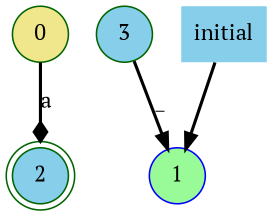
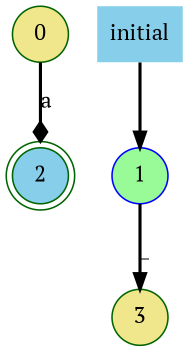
(124, 34) -> (140, 317)
(148, 98) -> (140, 239)
